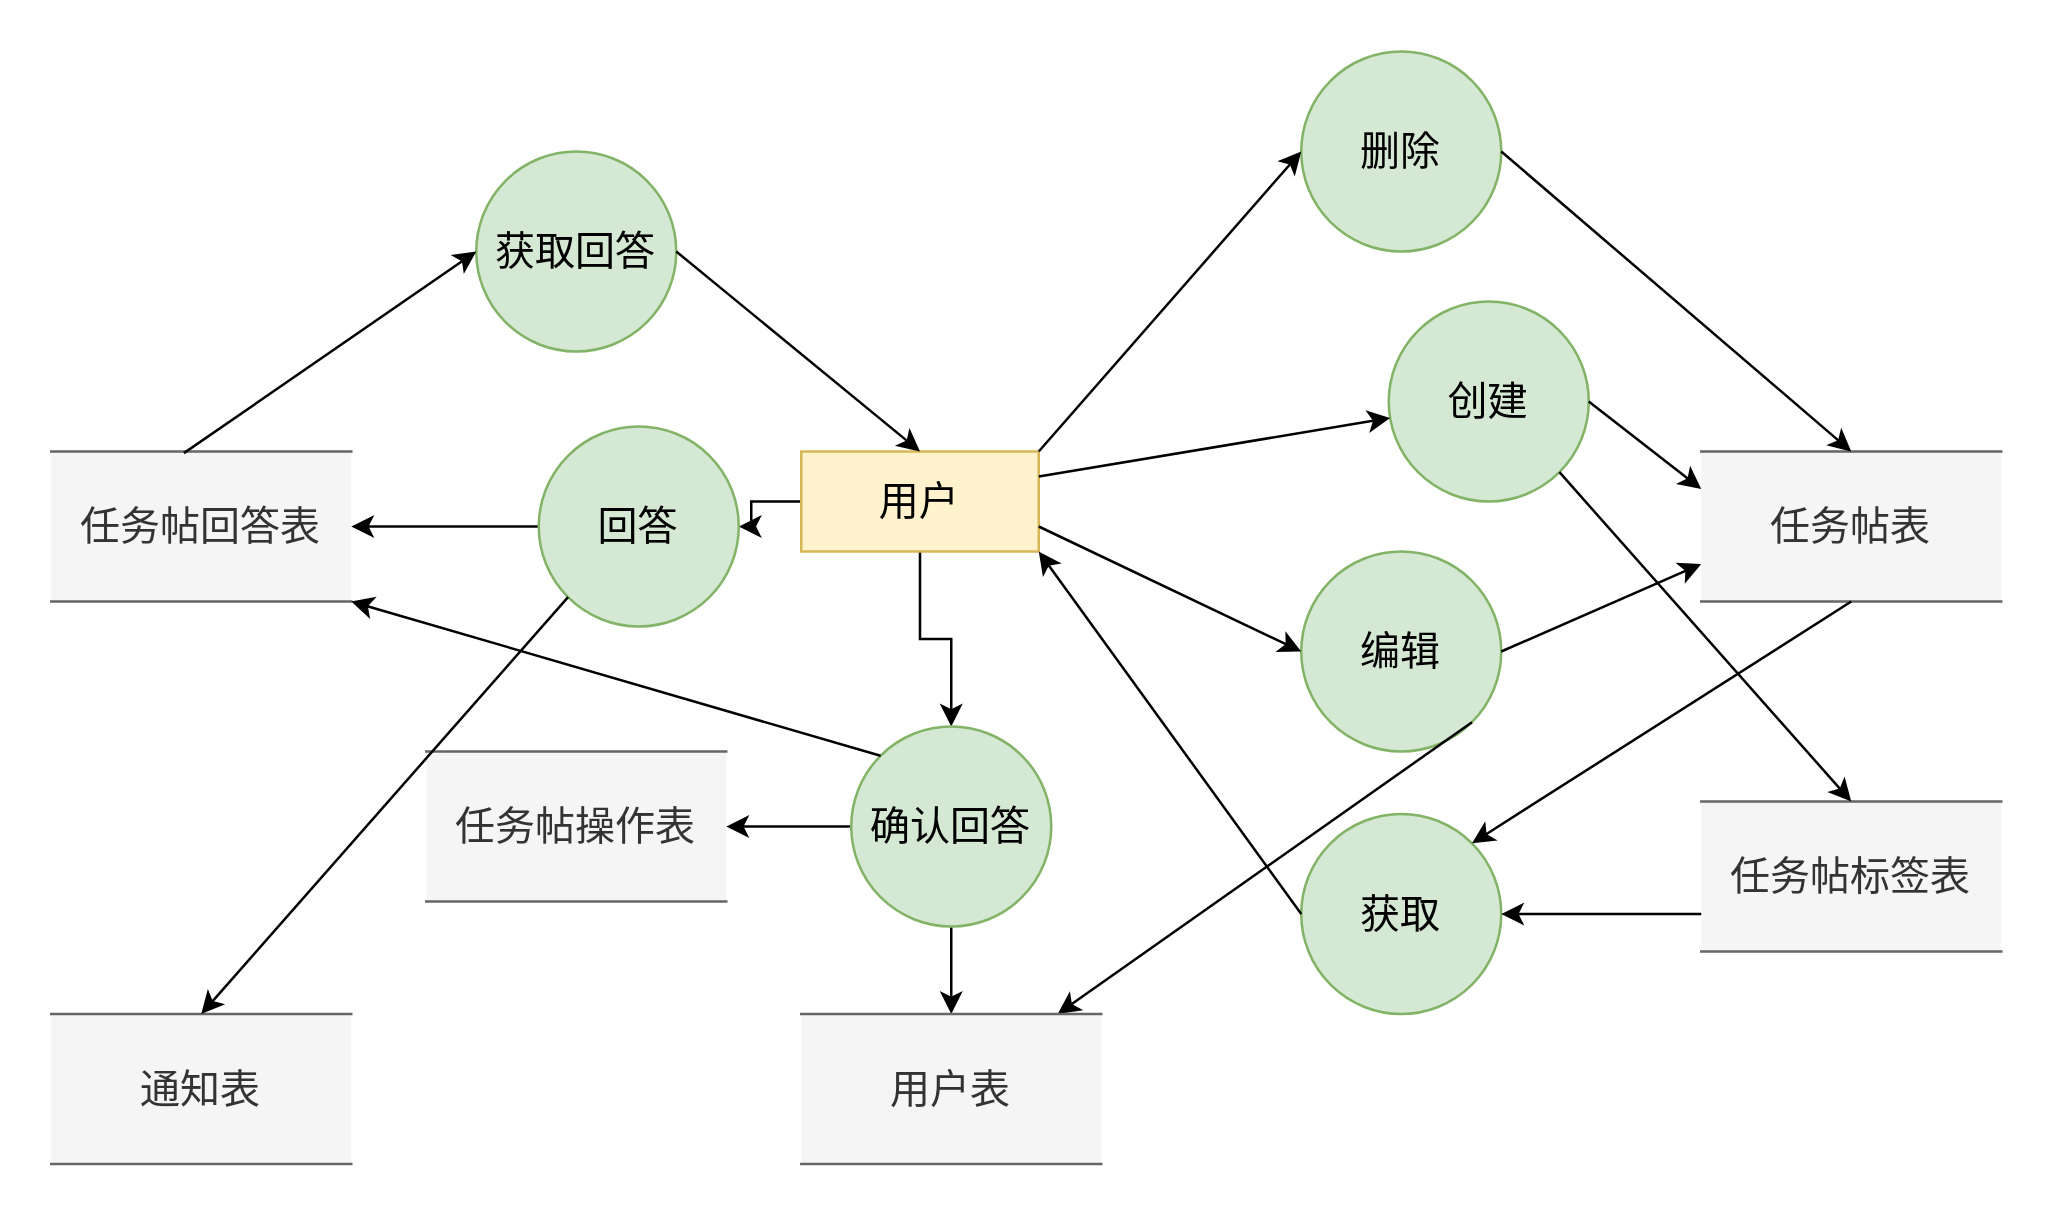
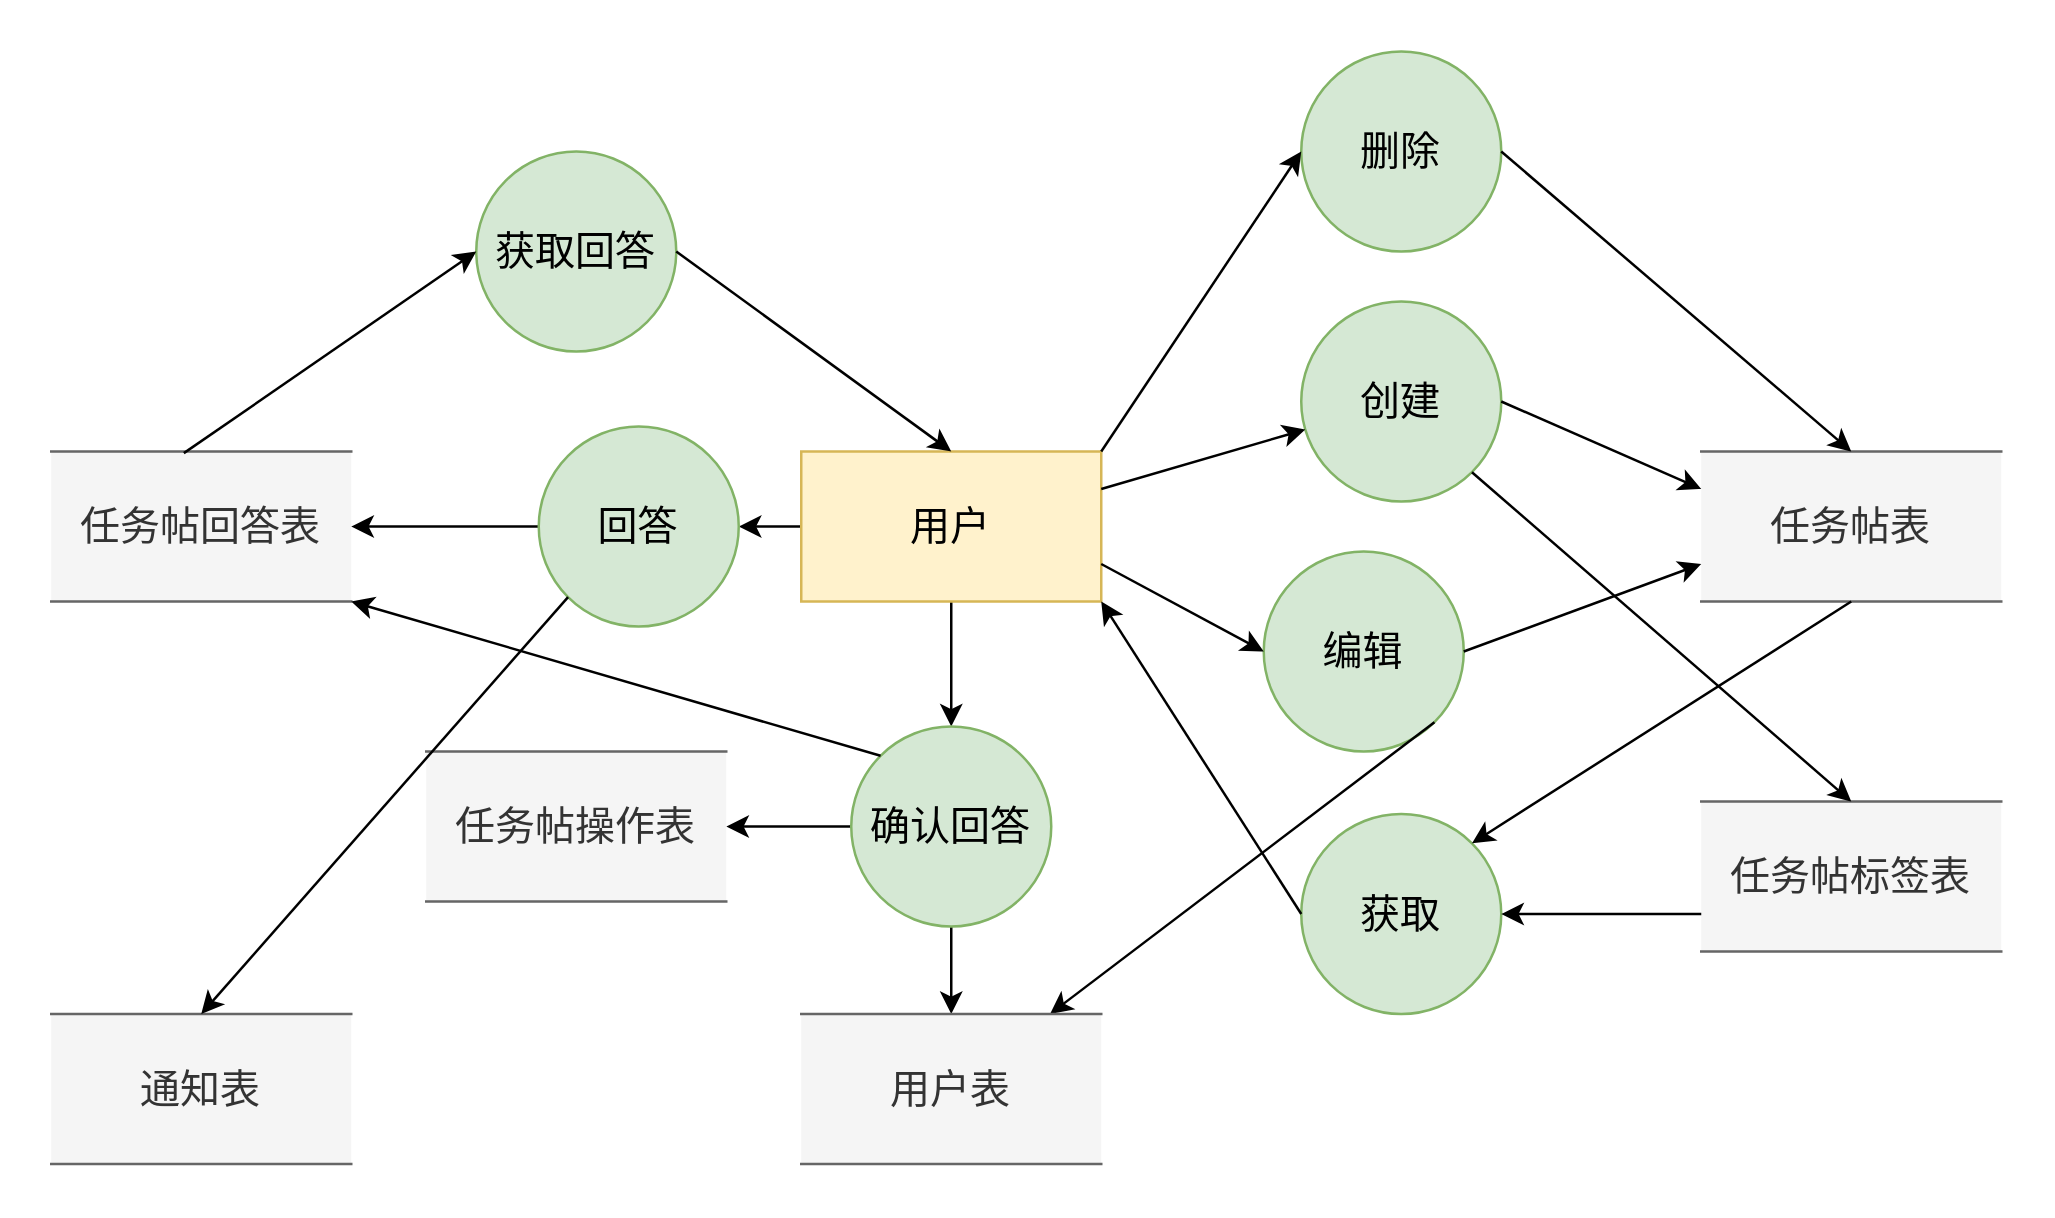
(1489, 401) -> (1401, 401)
(920, 501) -> (951, 526)
(1401, 651) -> (1364, 651)
